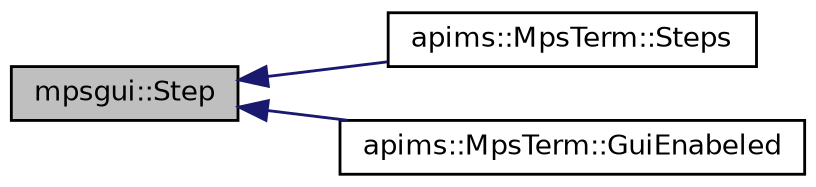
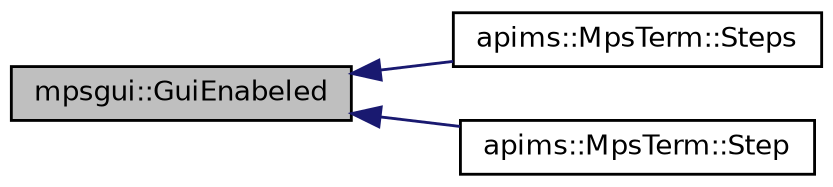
(125, 94) -> (181, 94)
(572, 147) -> (638, 147)
